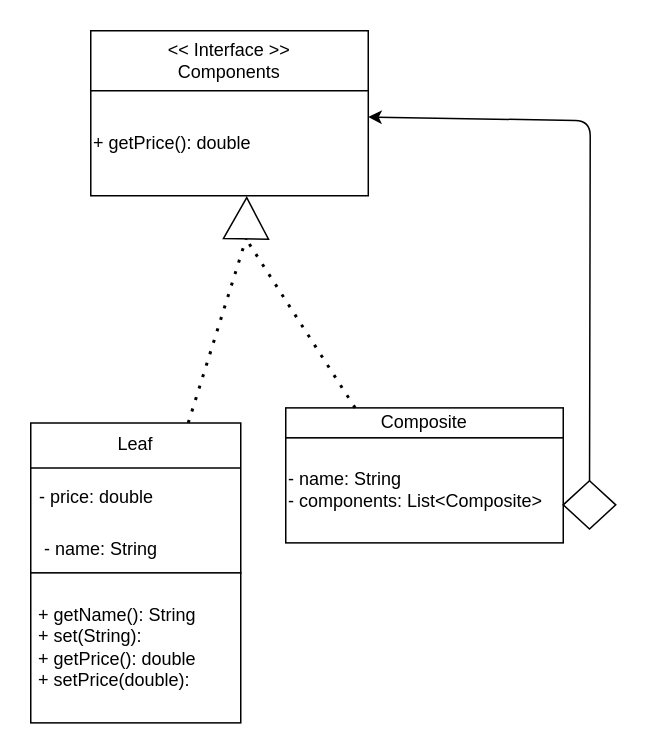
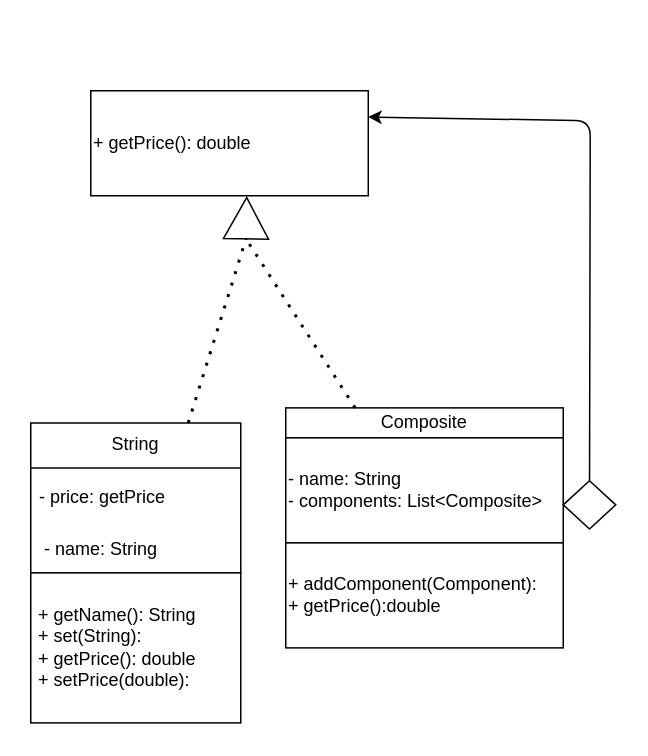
(230, 61) -> none
(136, 445) -> (136, 445)
(104, 497) -> (114, 497)
none -> (425, 595)
